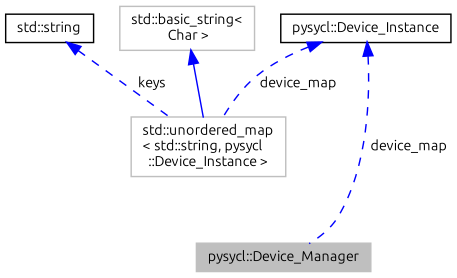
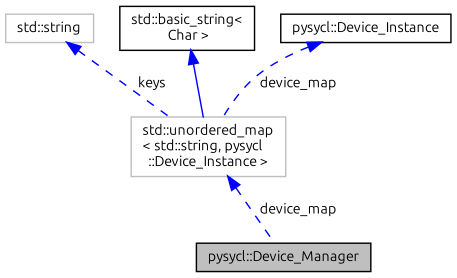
(50, 28) -> (50, 28)
(187, 28) -> (187, 28)
(360, 158) -> (255, 216)
(284, 257) -> (284, 257)
